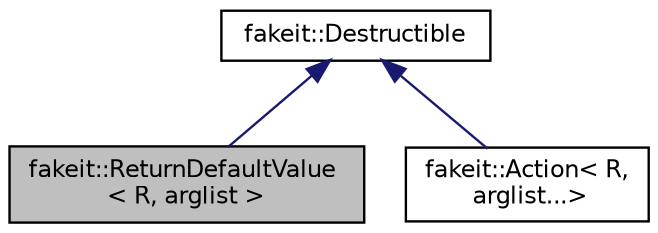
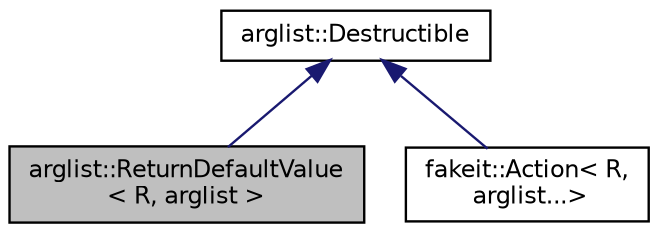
(356, 36) -> (356, 36)
(187, 184) -> (187, 184)
